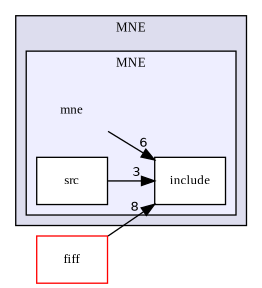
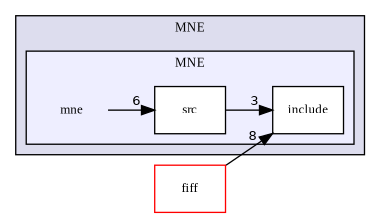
(126, 142) -> (125, 110)
